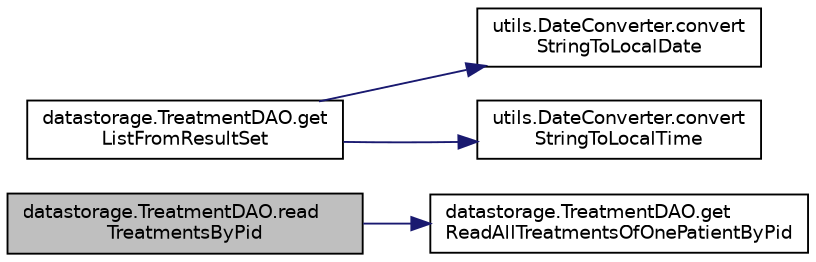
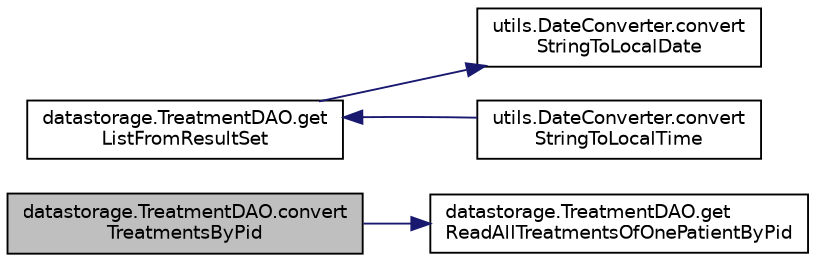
(401, 142) -> (420, 117)
(185, 224) -> (185, 224)
